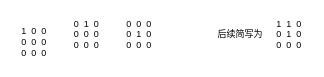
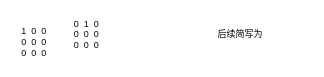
(139, 34) -> none
(289, 34) -> none
